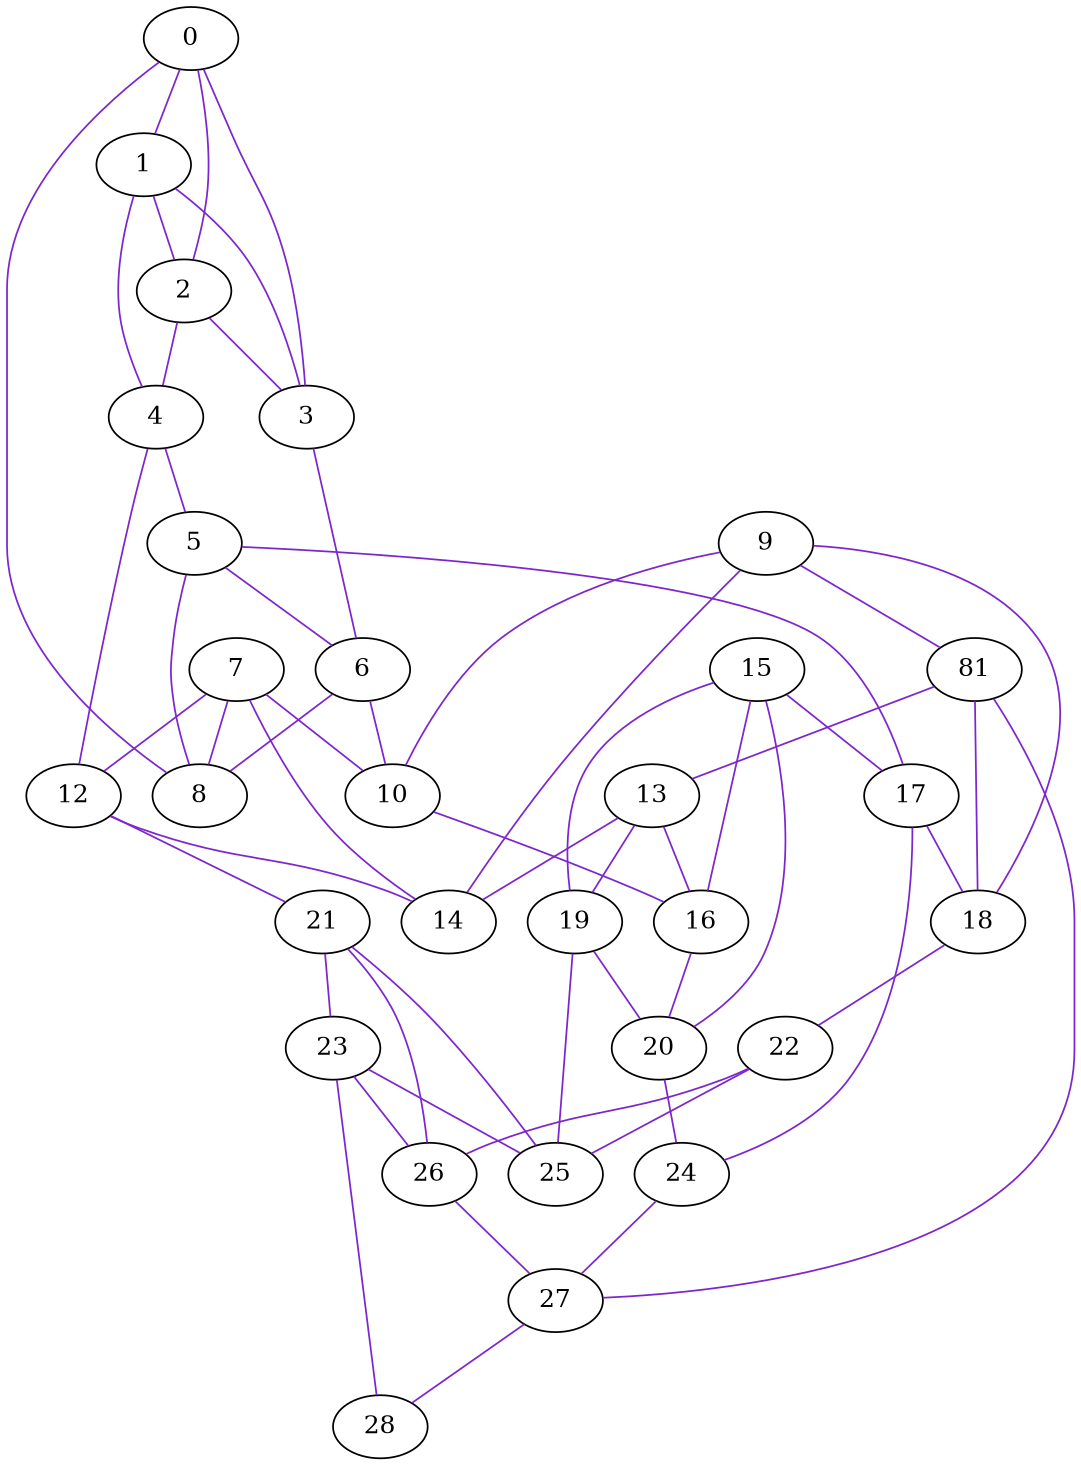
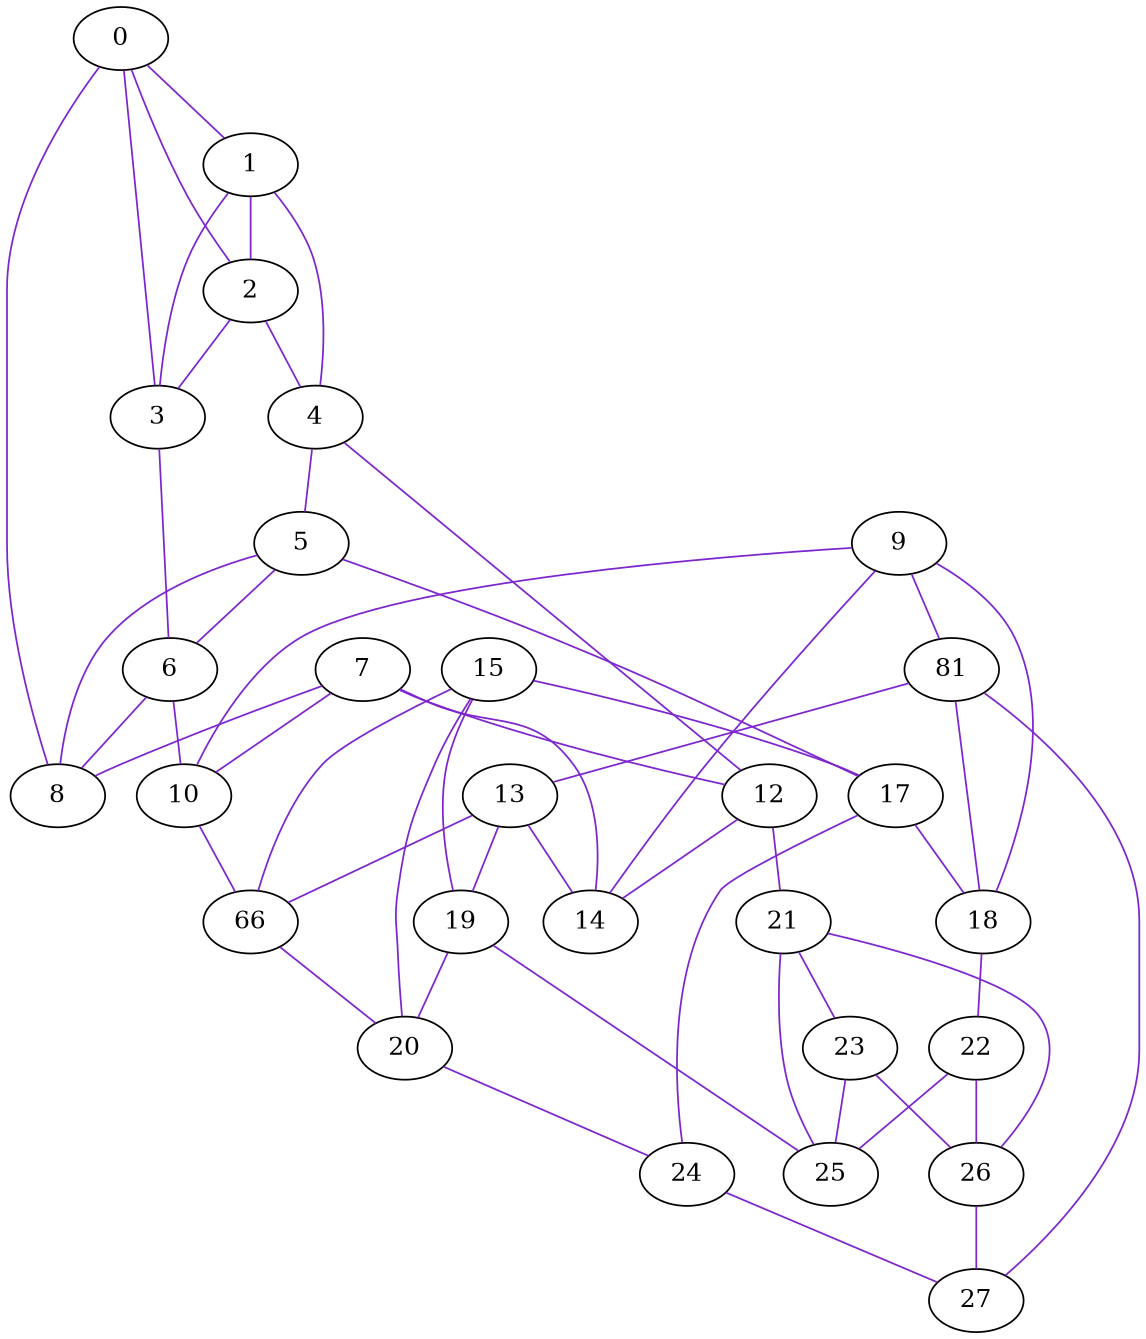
(701, 922) -> (251, 922)
(380, 1427) -> none
